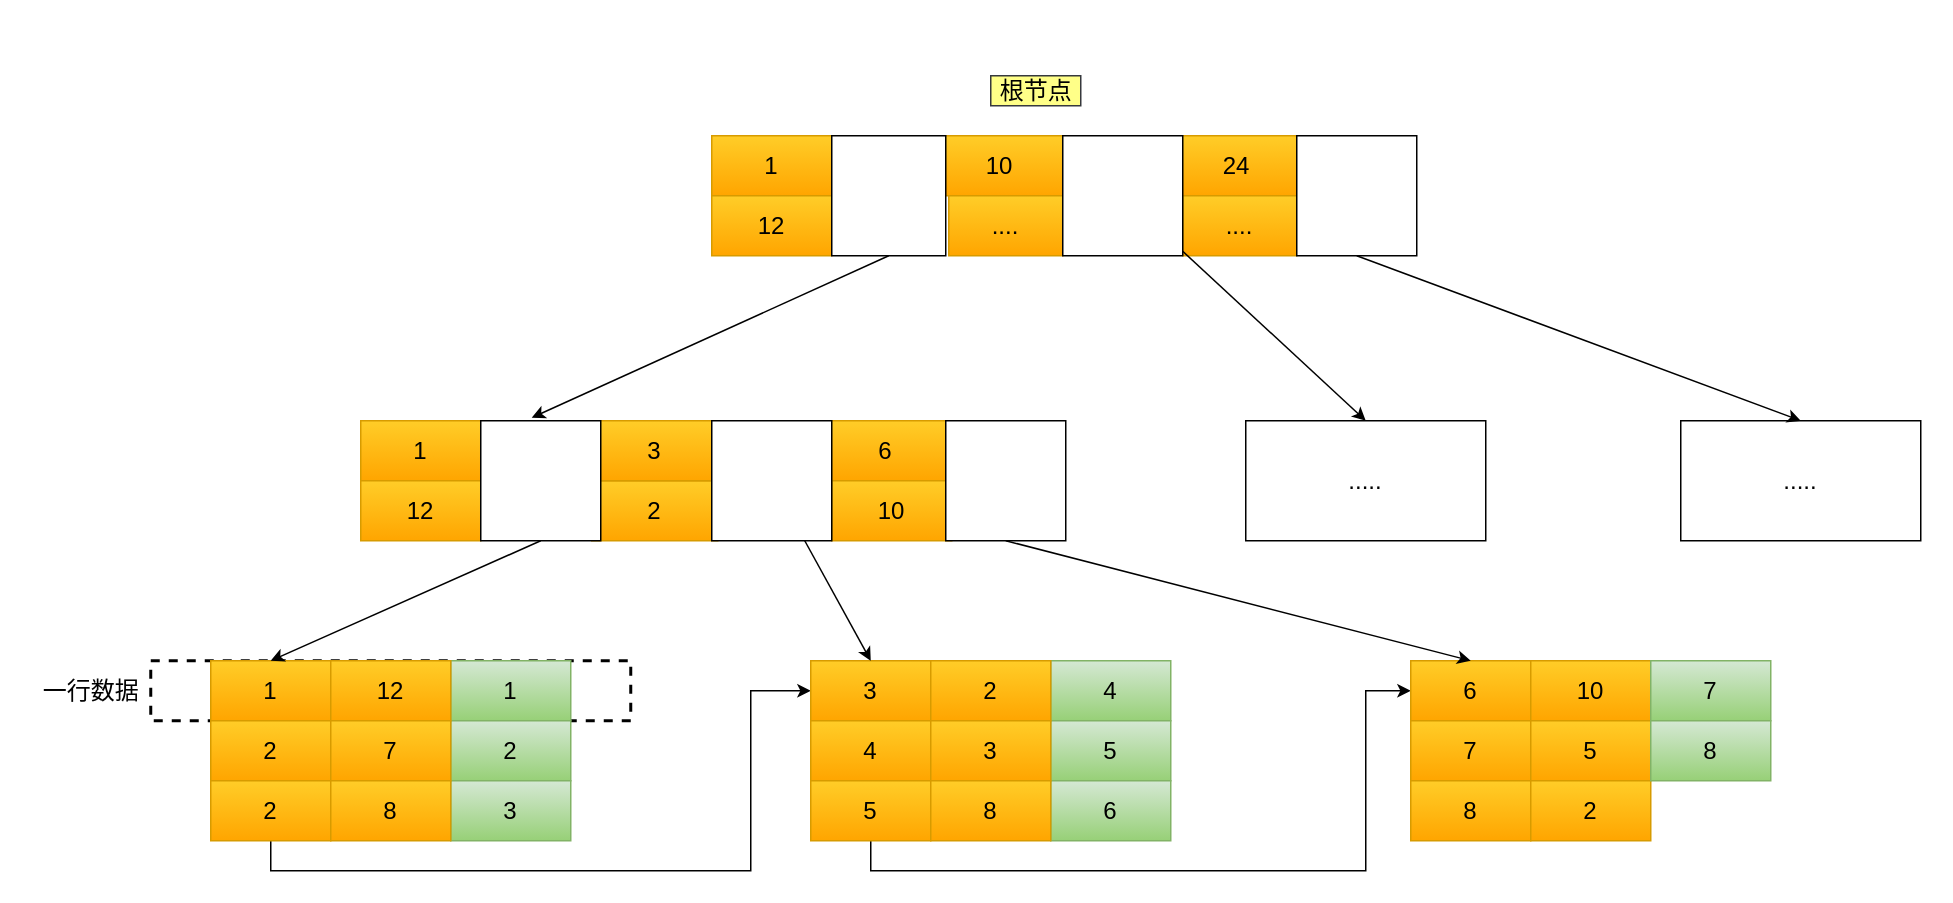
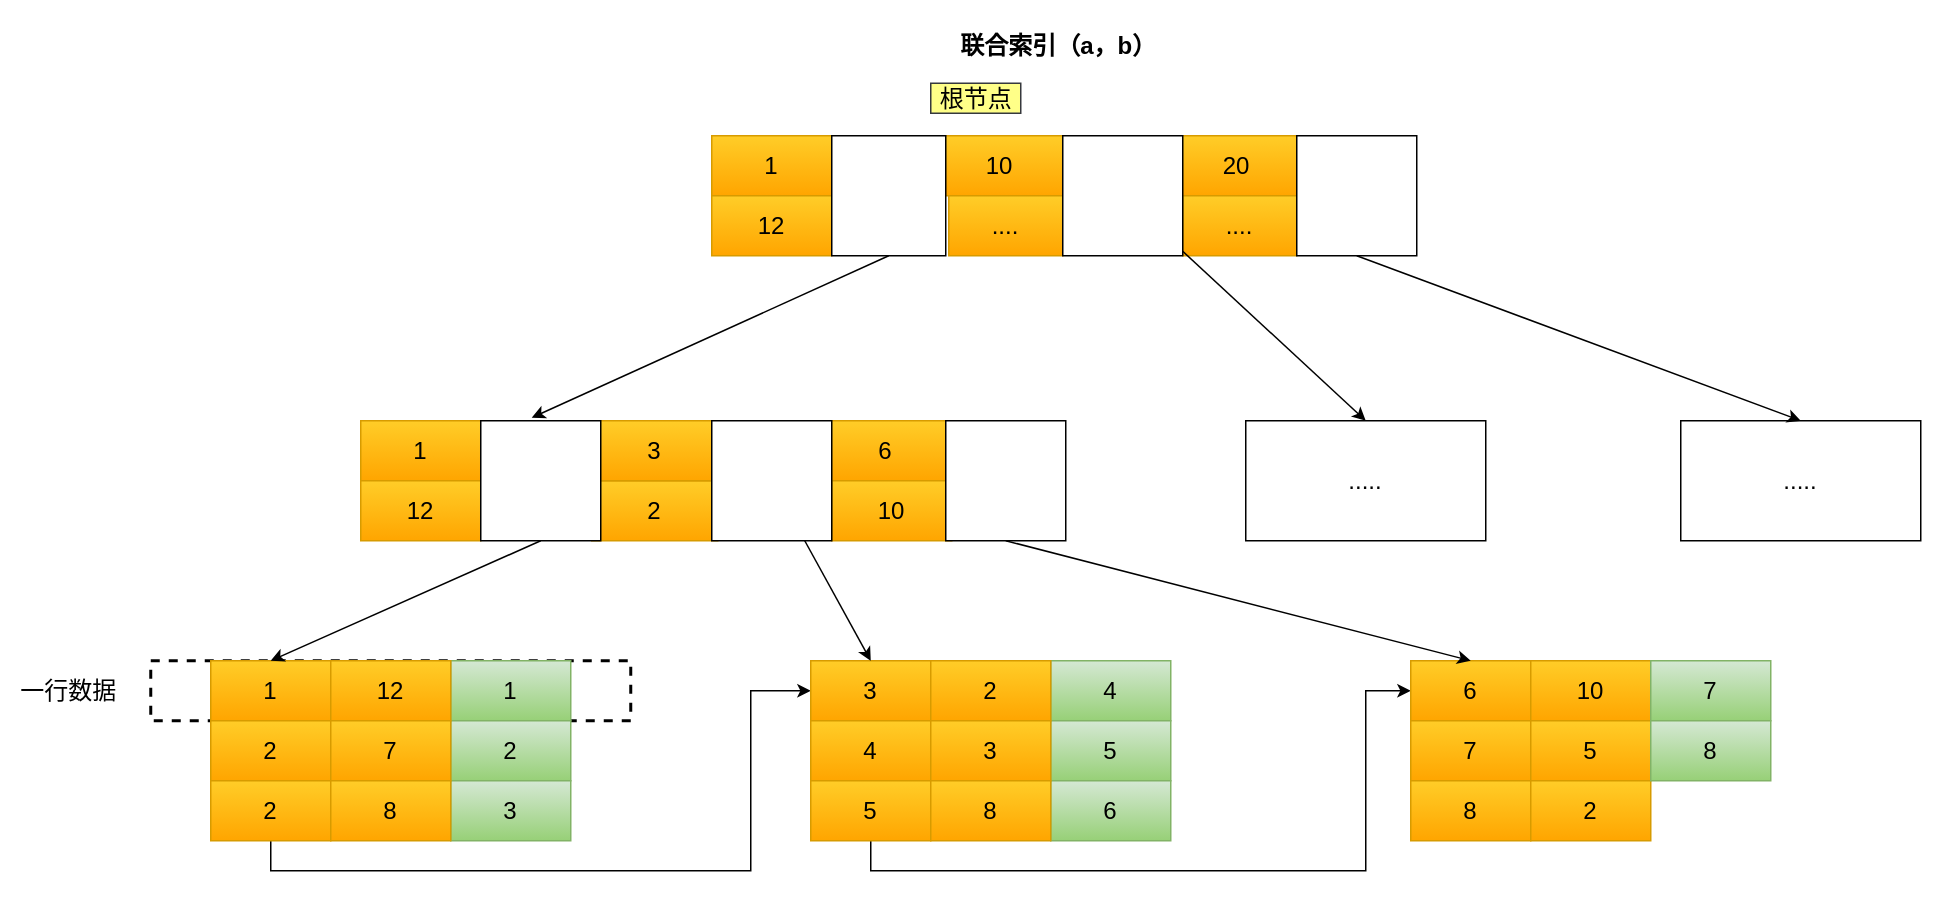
none -> (1058, 46)
(1036, 91) -> (976, 98)
(1237, 166) -> (1237, 166)
(91, 691) -> (68, 691)
